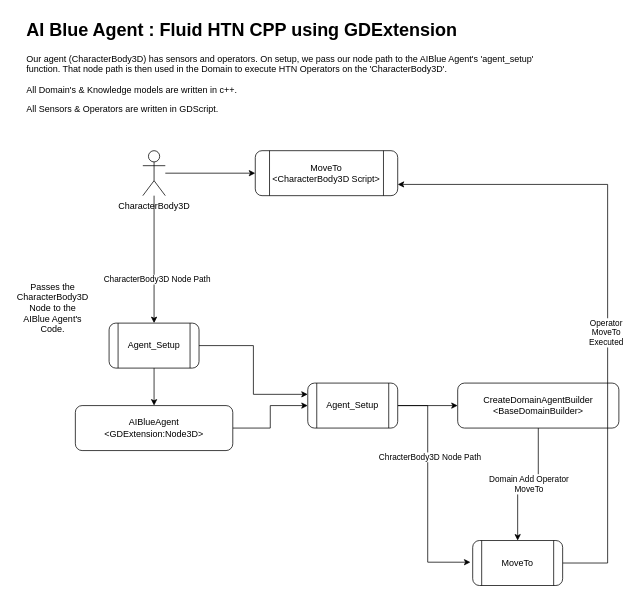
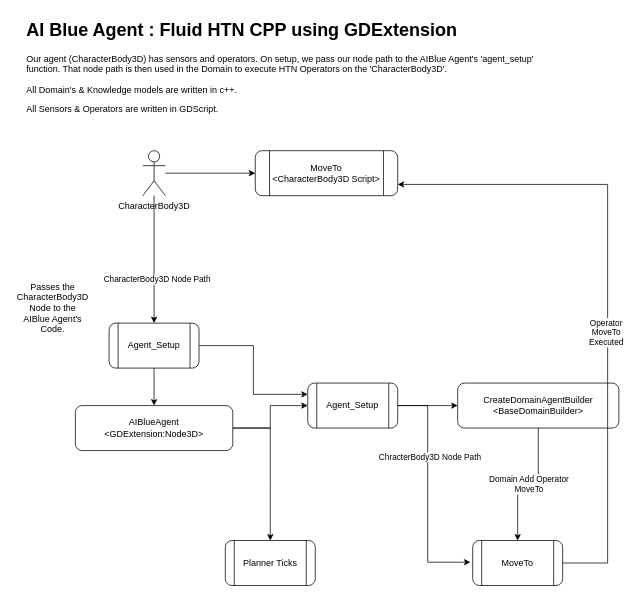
none -> (270, 482)
none -> (270, 563)
